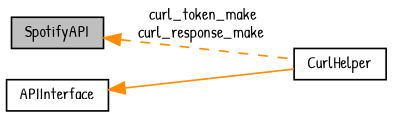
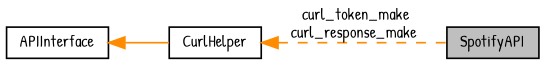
(207, 49) -> (362, 43)
